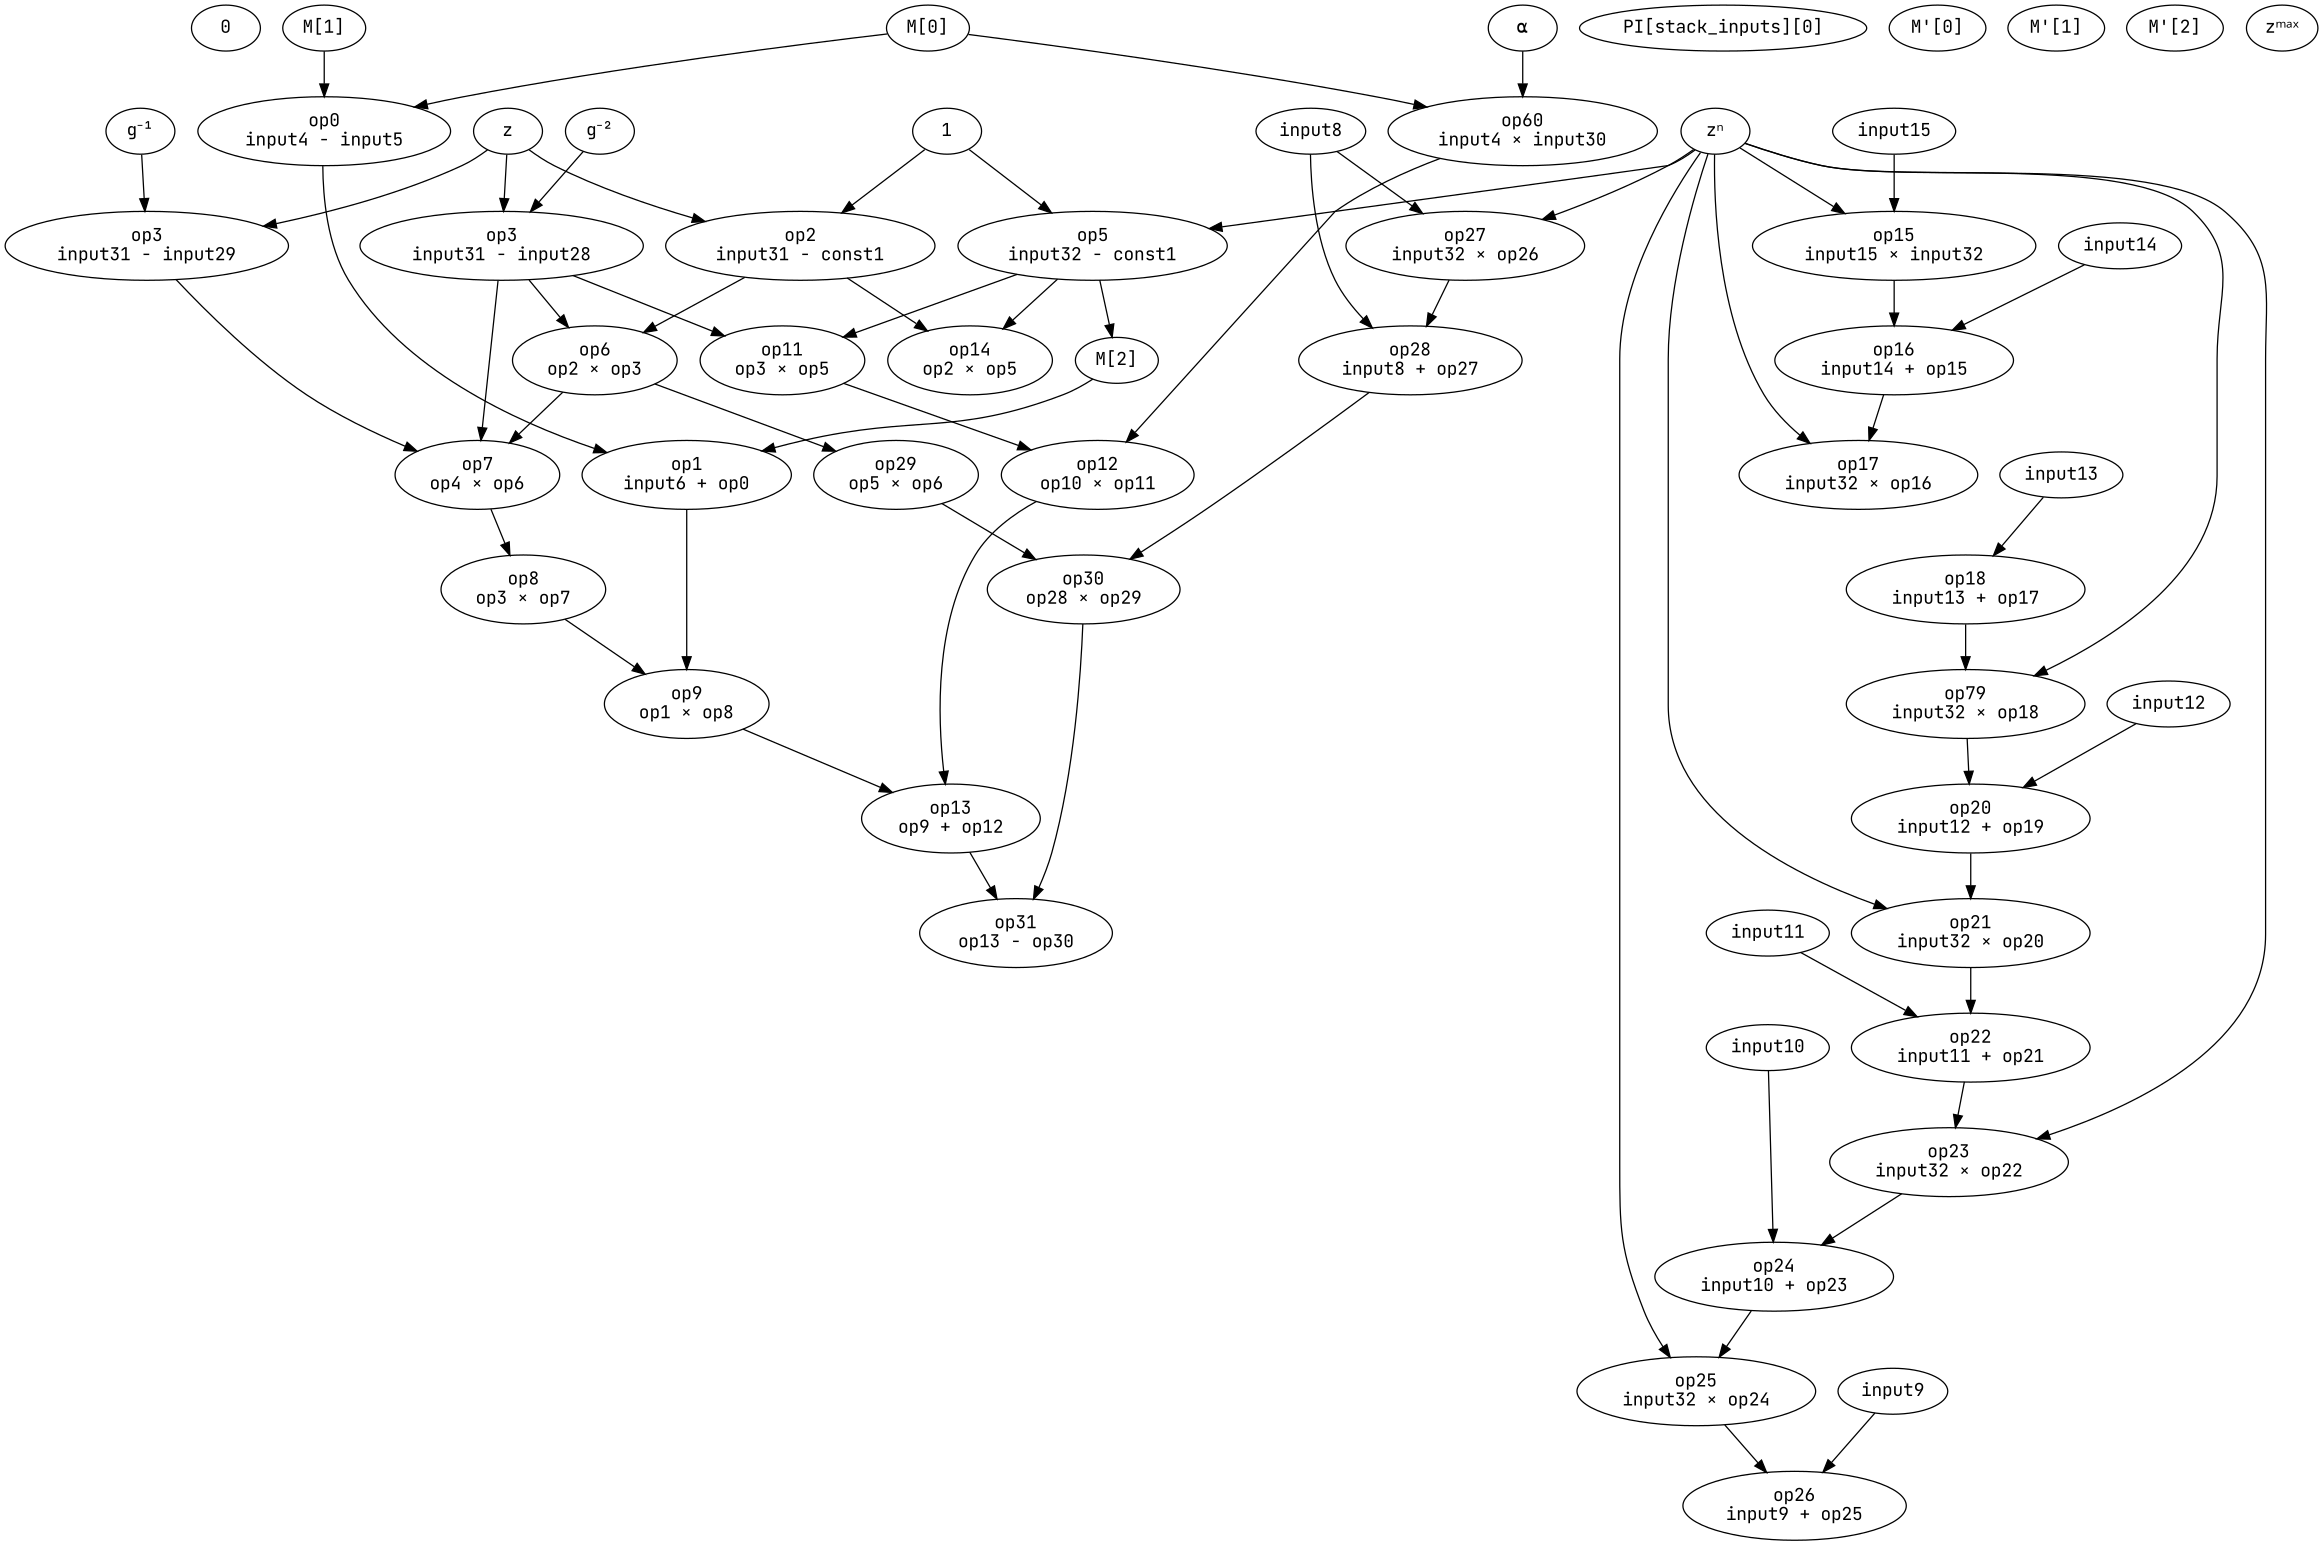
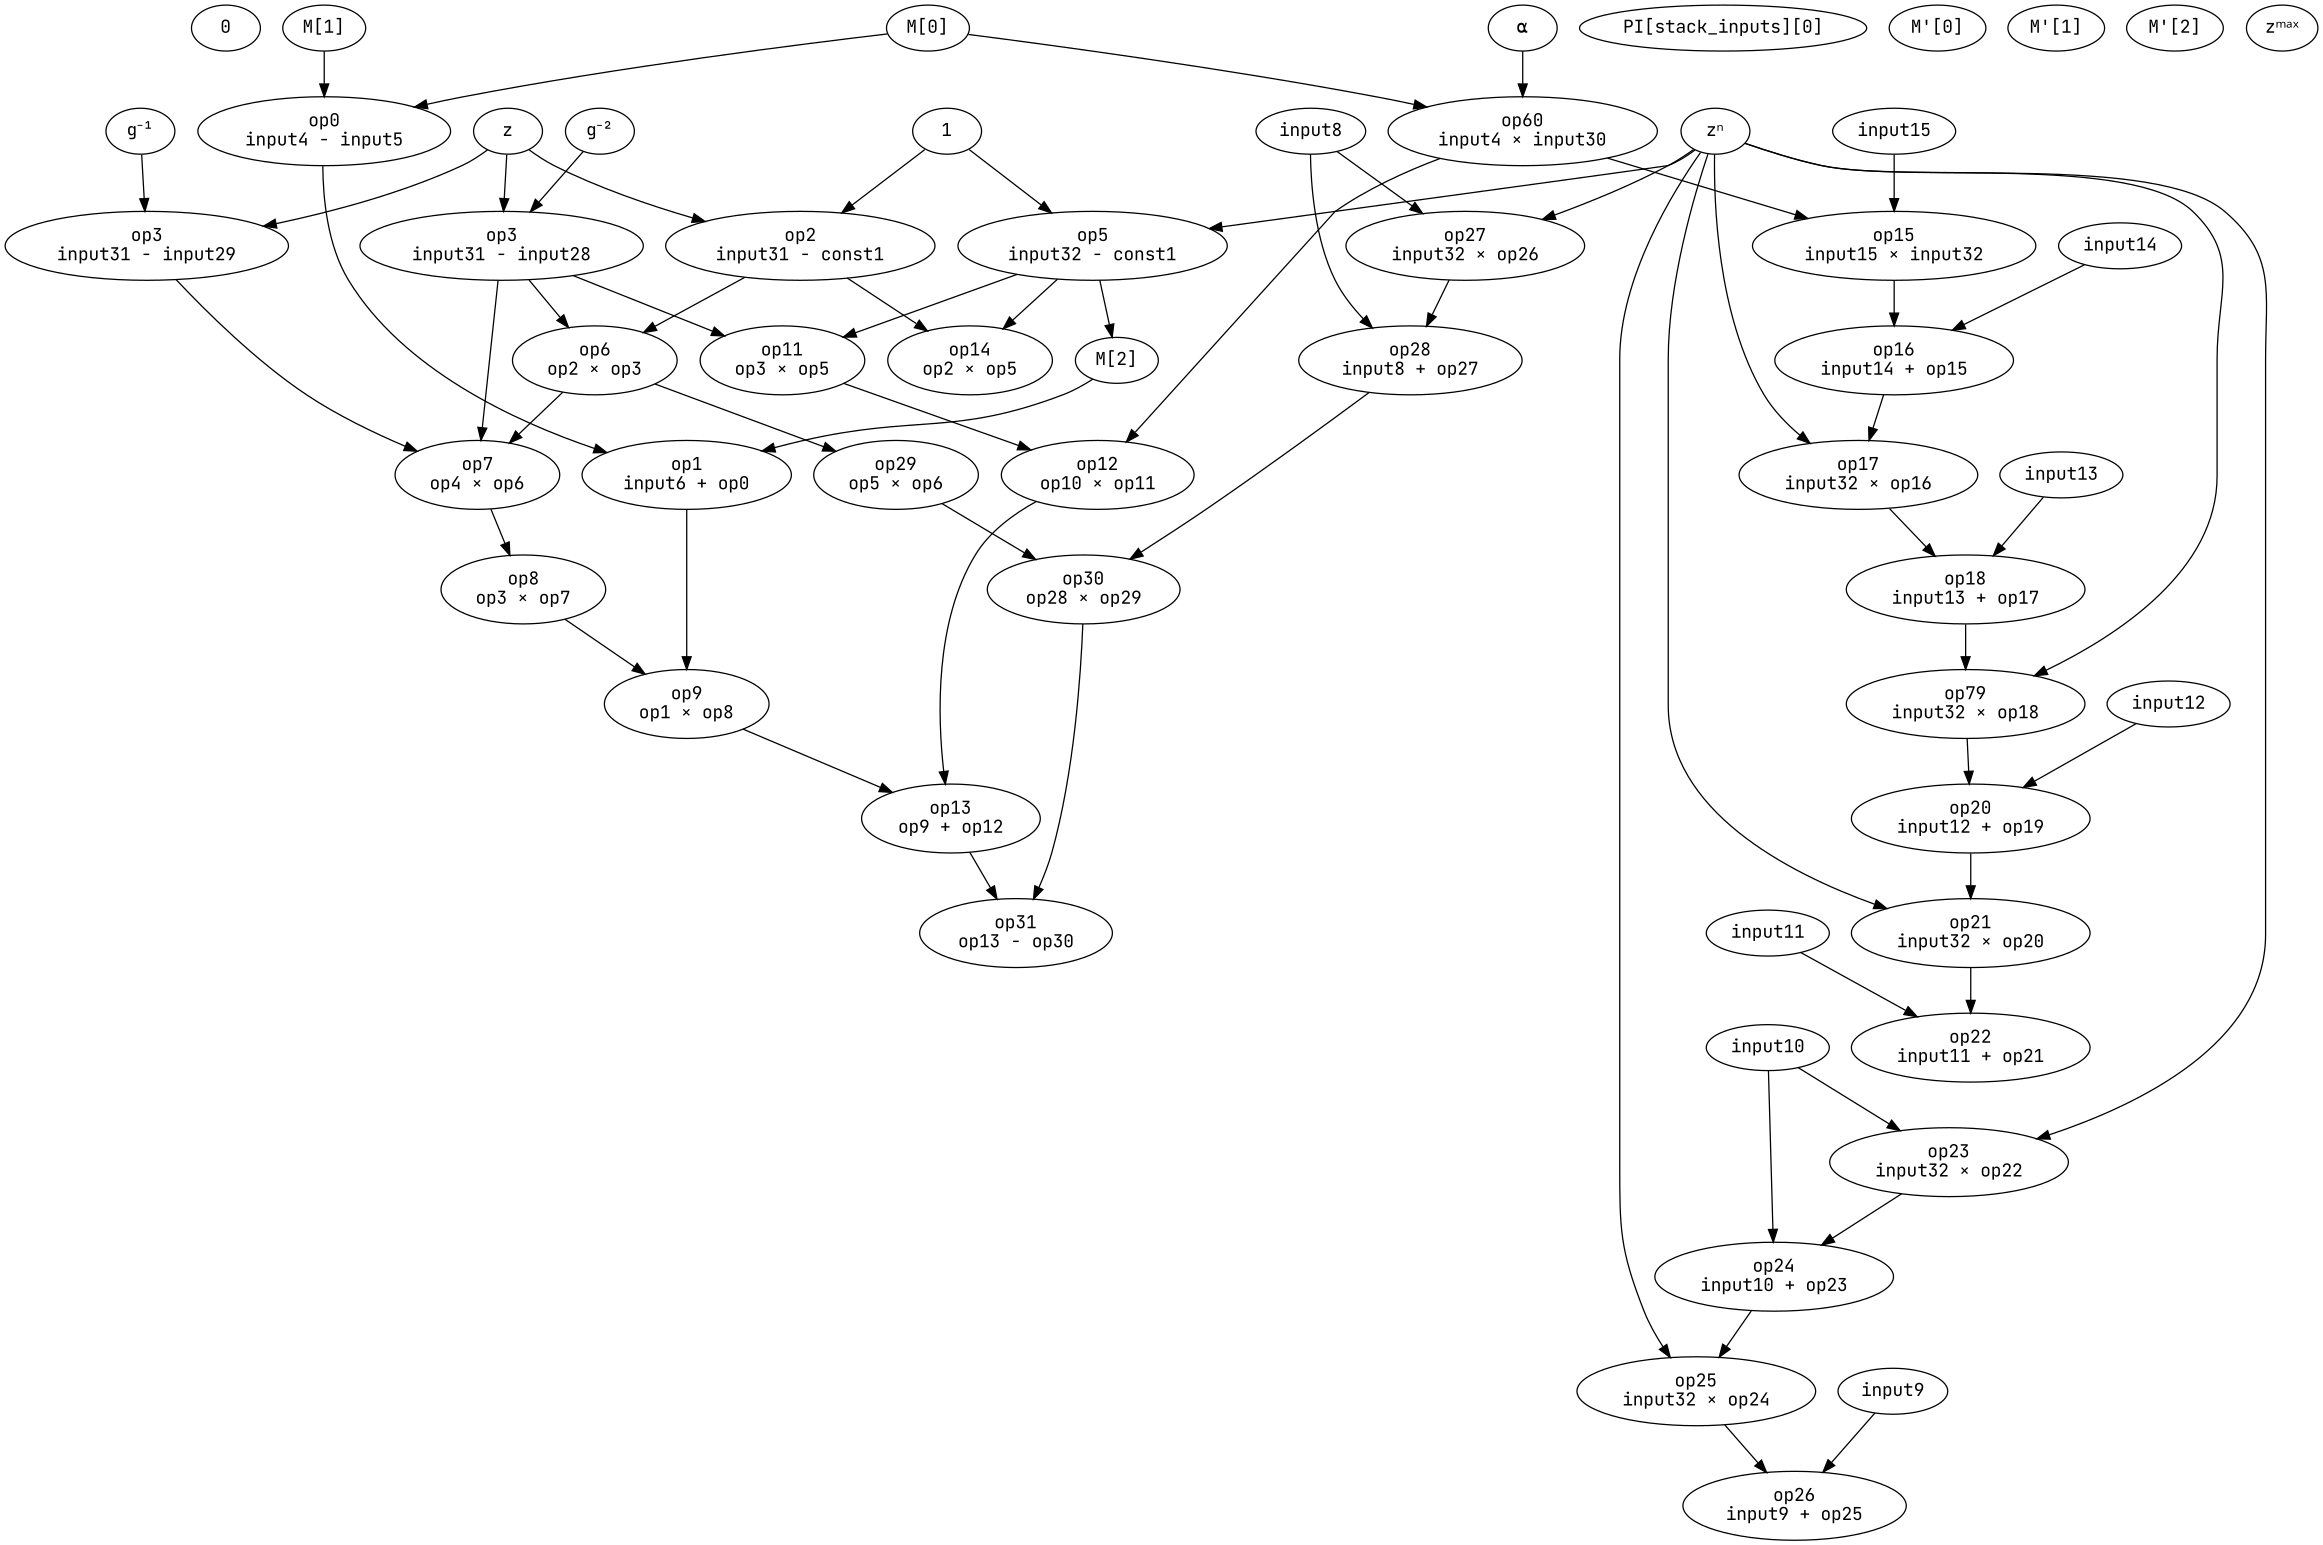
(1787, 177) -> (1706, 188)
none -> (1908, 528)
(1961, 1098) -> (1844, 1096)
